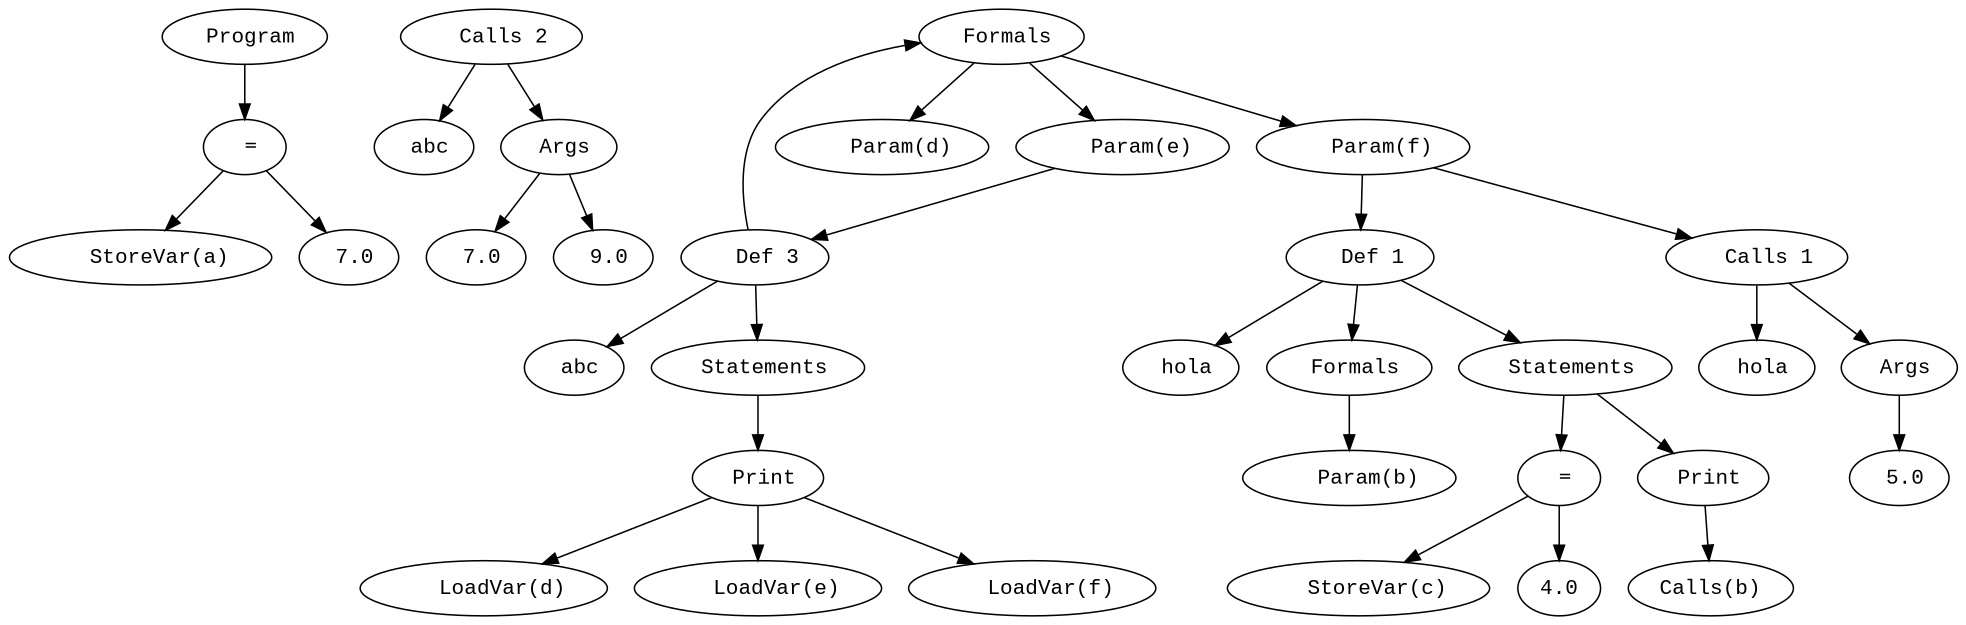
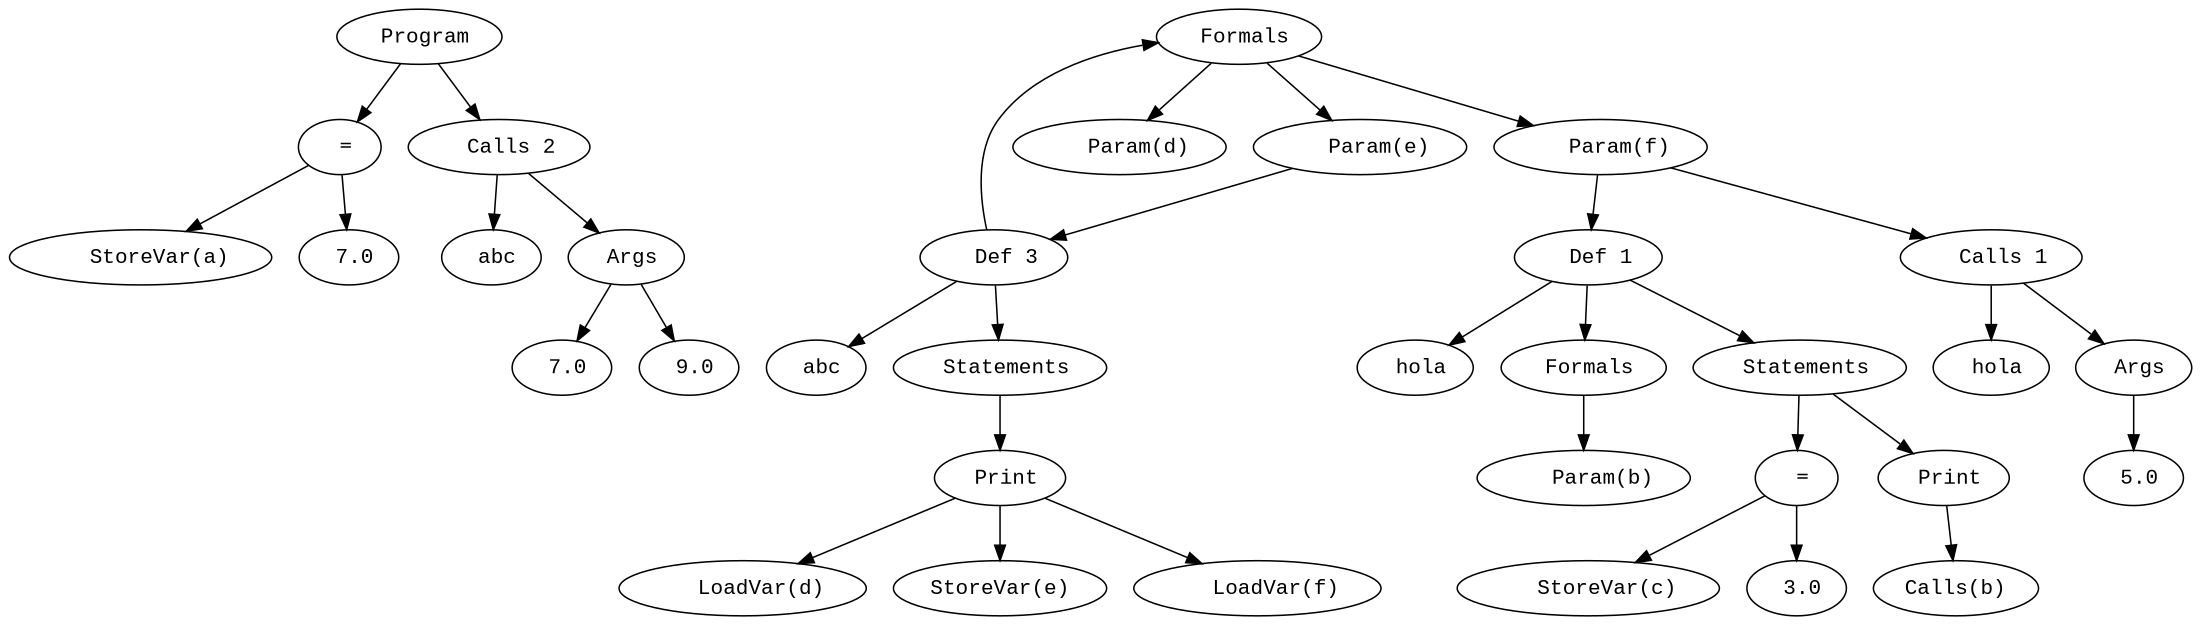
none -> (454, 85)
(758, 588) -> (1000, 588)
(1559, 588) -> (1797, 588)
